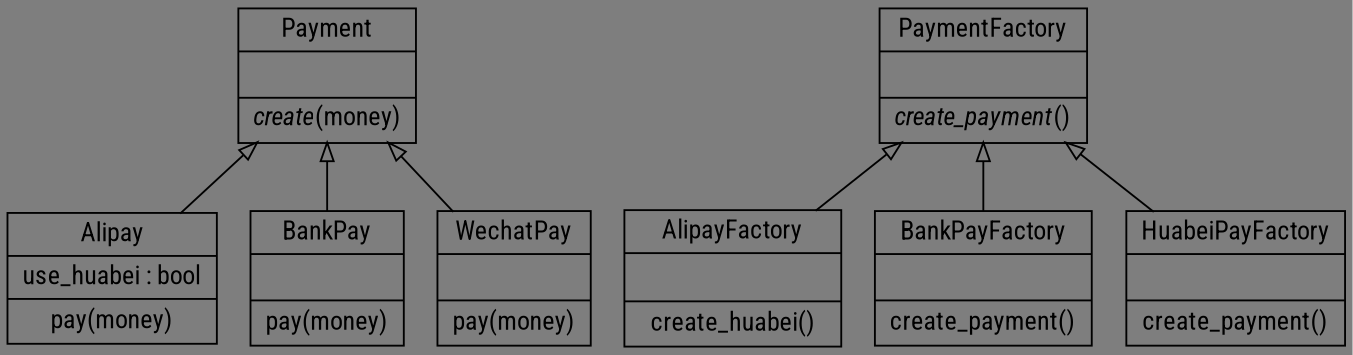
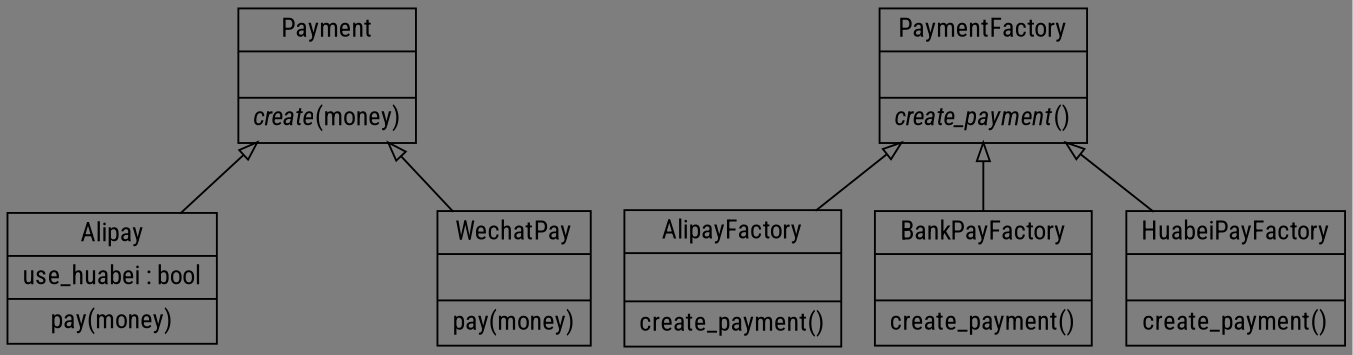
(327, 278) -> none
(733, 323) -> (733, 323)
